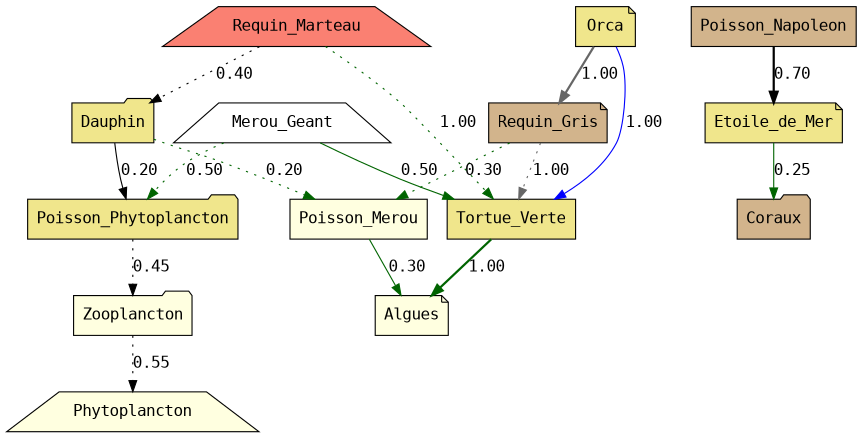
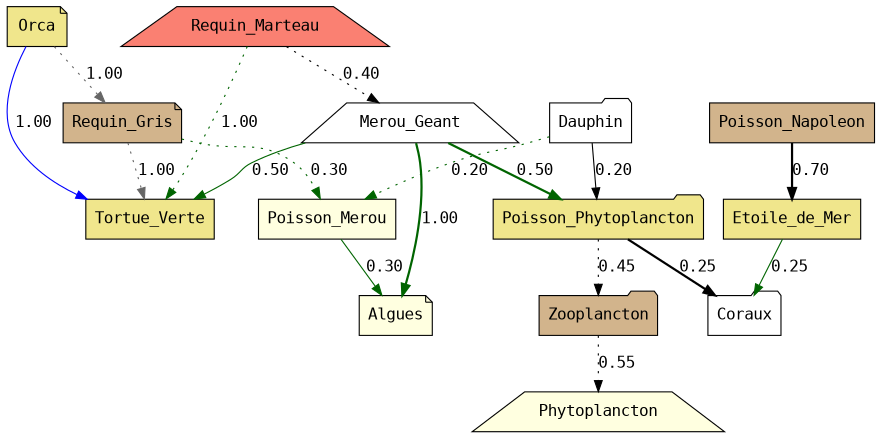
(580, 70) -> (76, 70)
(210, 72) -> (328, 72)
(113, 123) -> (591, 123)
(774, 123) -> (792, 219)
(186, 163) -> (499, 169)
(774, 219) -> (744, 315)
(466, 263) -> (420, 214)
none -> (667, 264)
(133, 315) -> (598, 315)
